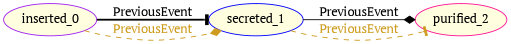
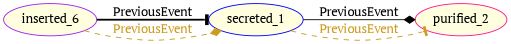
(50, 20) -> (50, 20)
